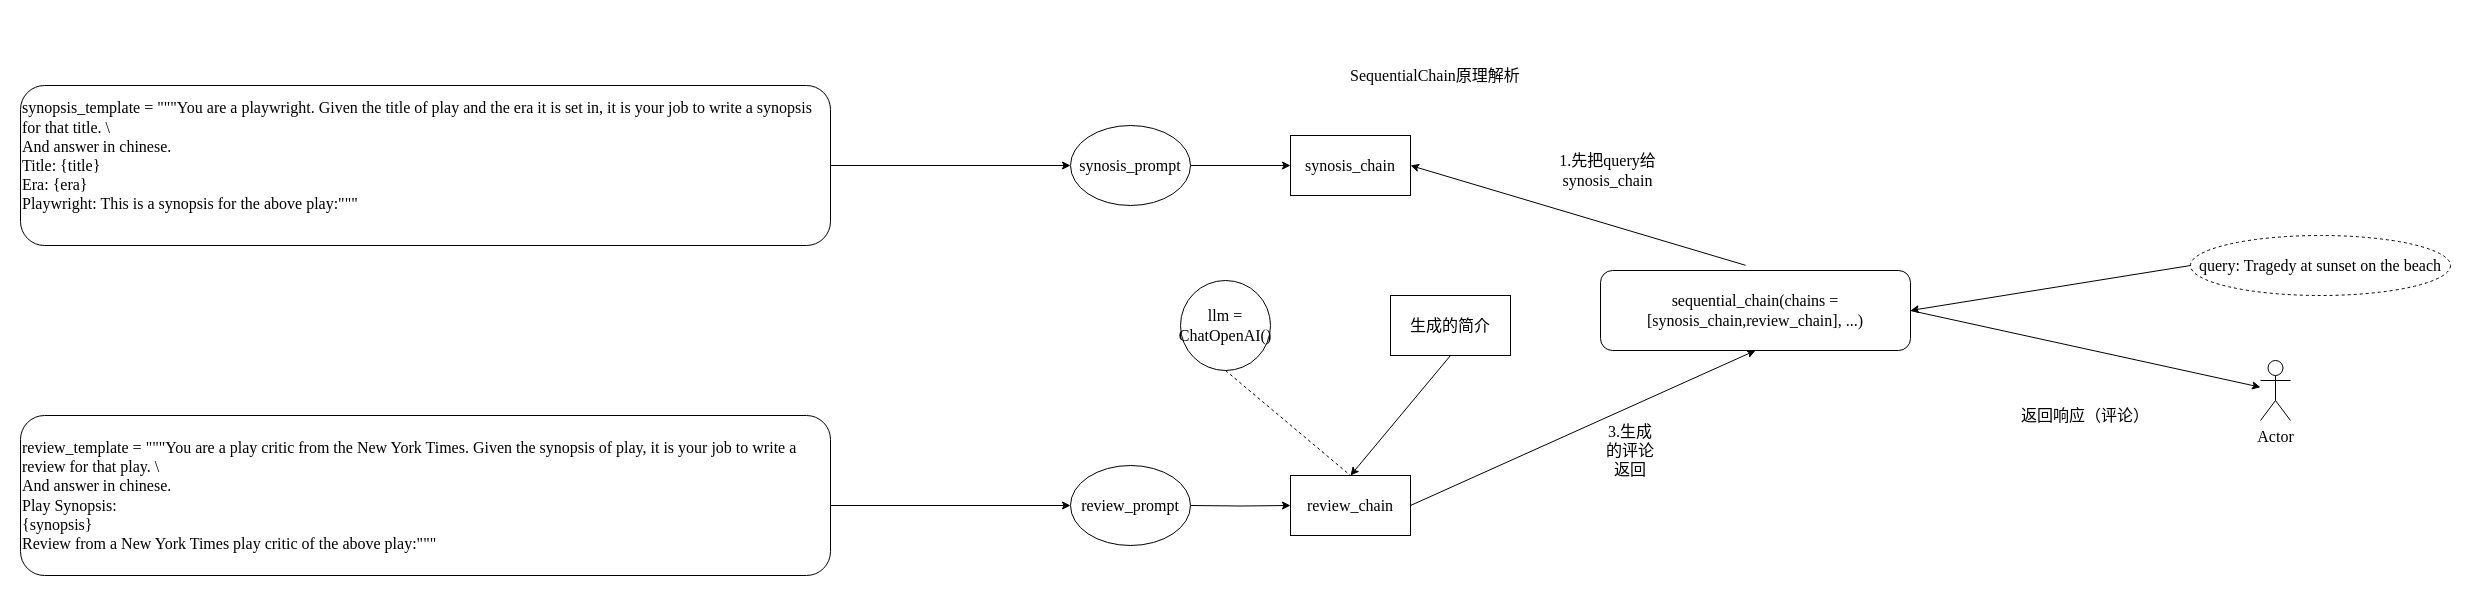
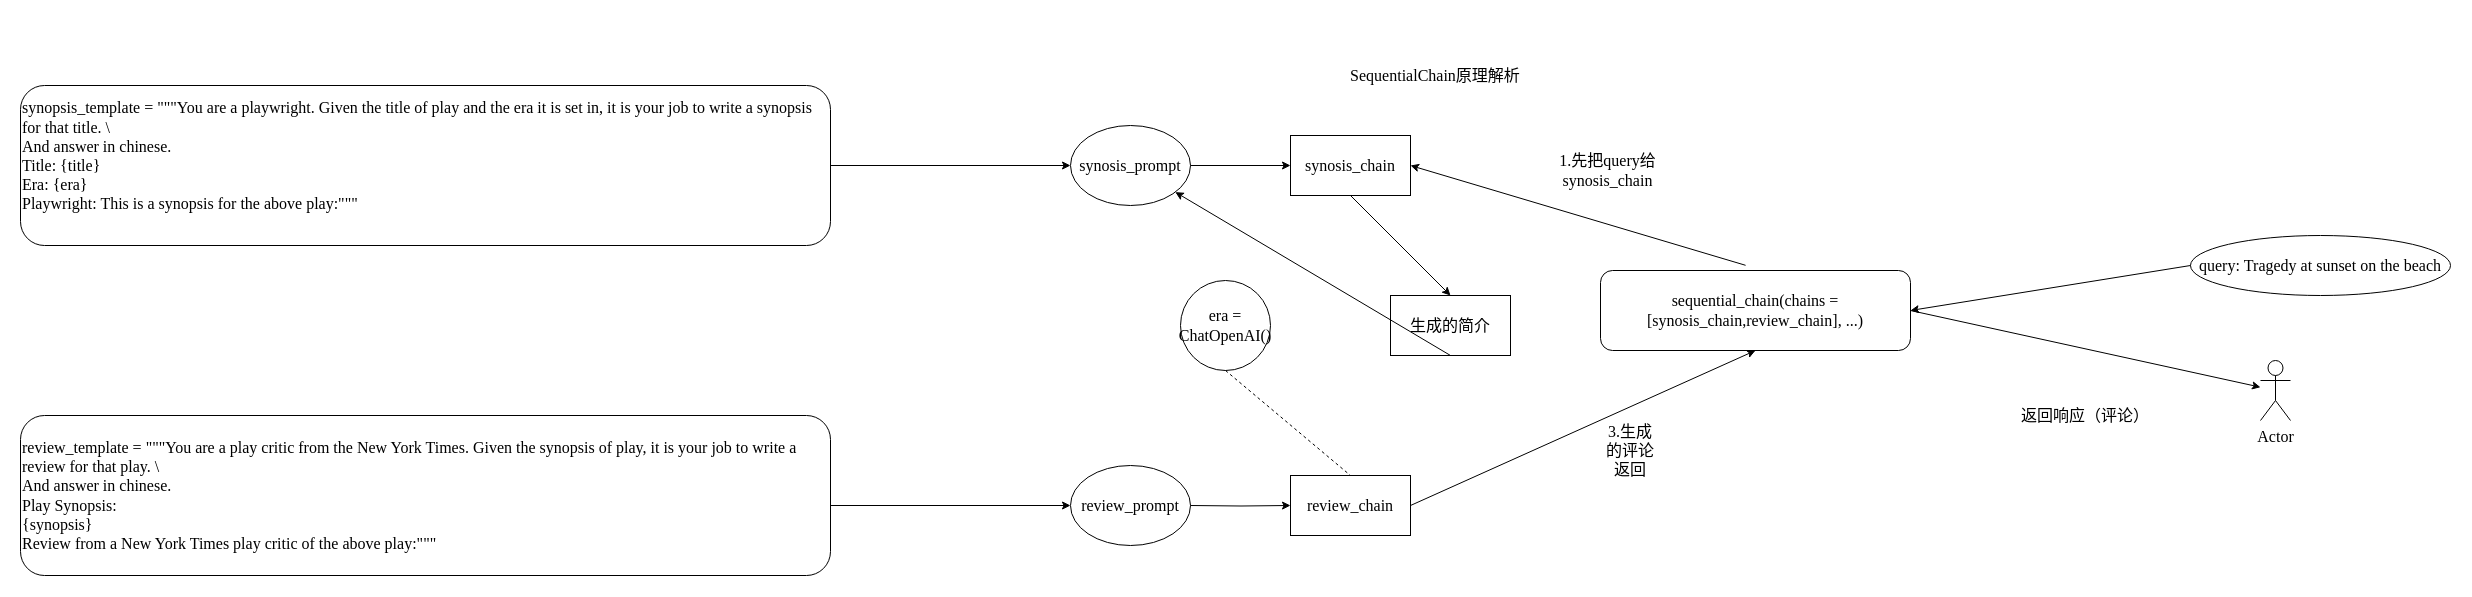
none -> (1398, 243)
(2321, 266) -> (2321, 266)
(1226, 326) -> (1226, 326)
(1403, 413) -> (1316, 276)
